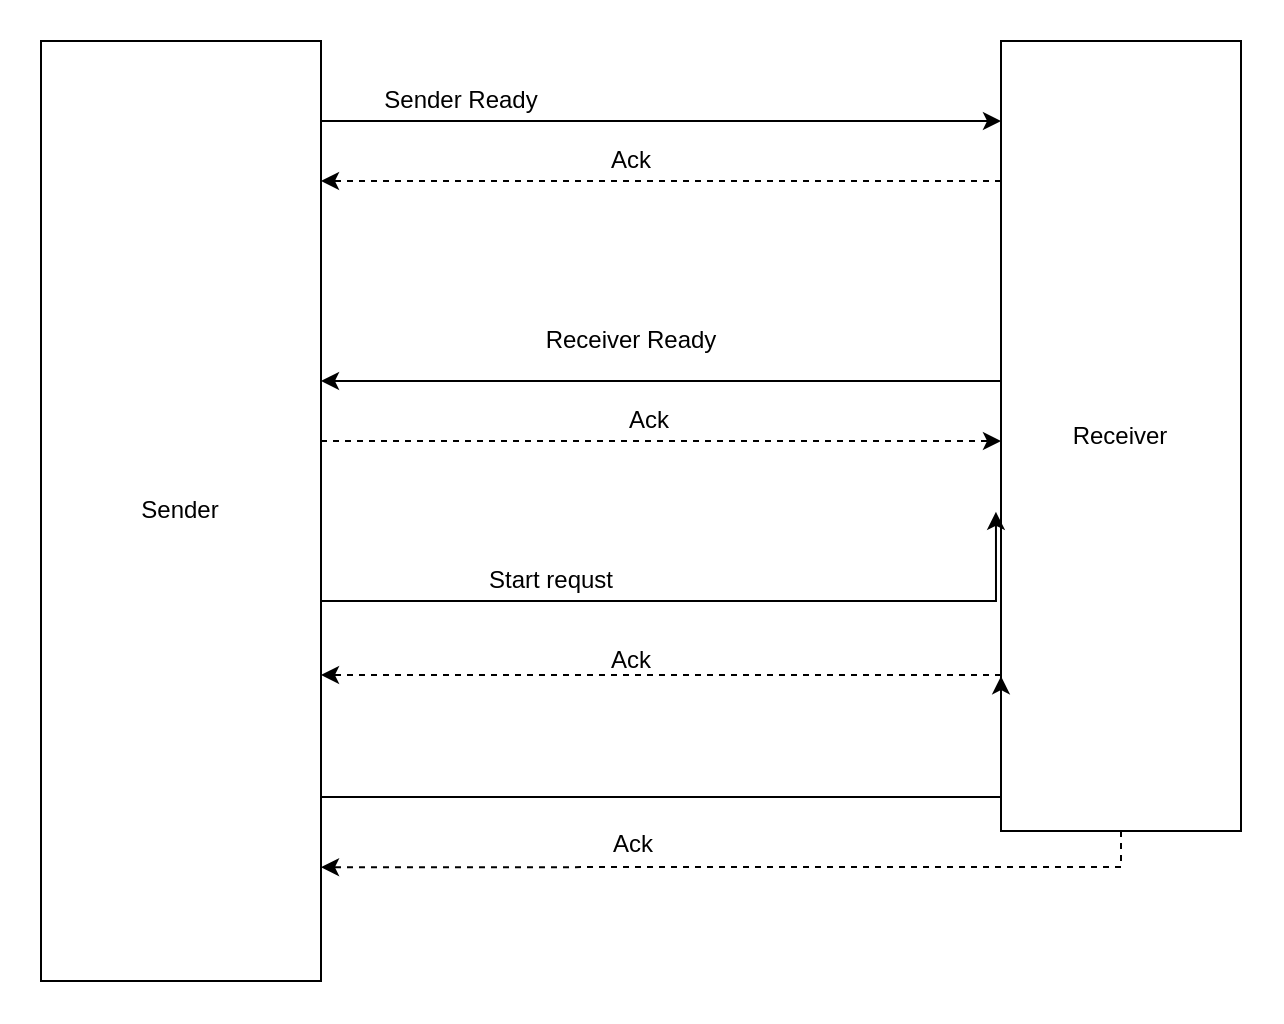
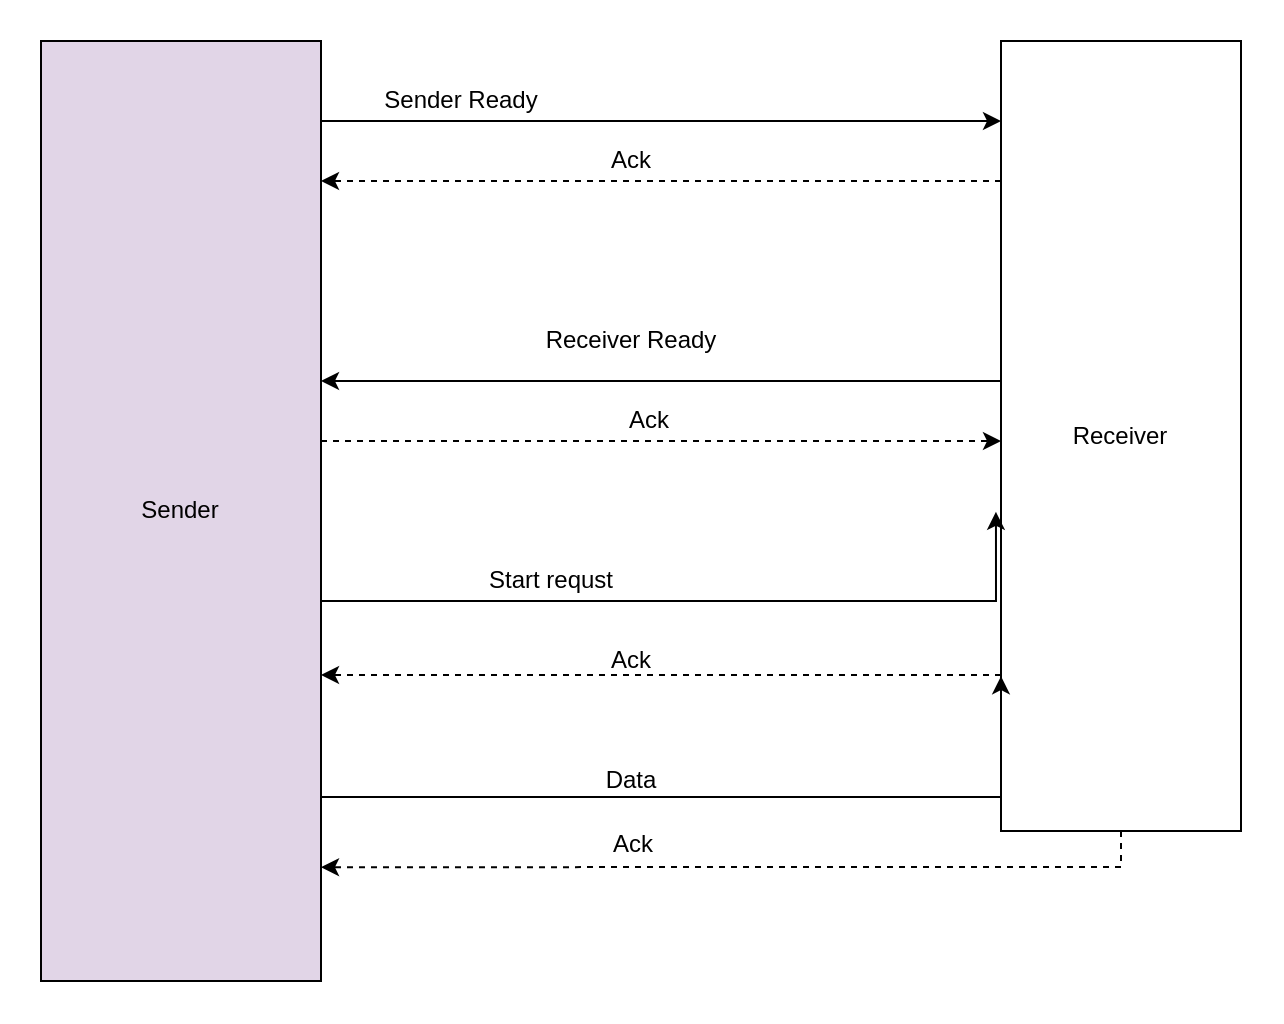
(181, 511) -> (181, 511)
none -> (631, 781)
